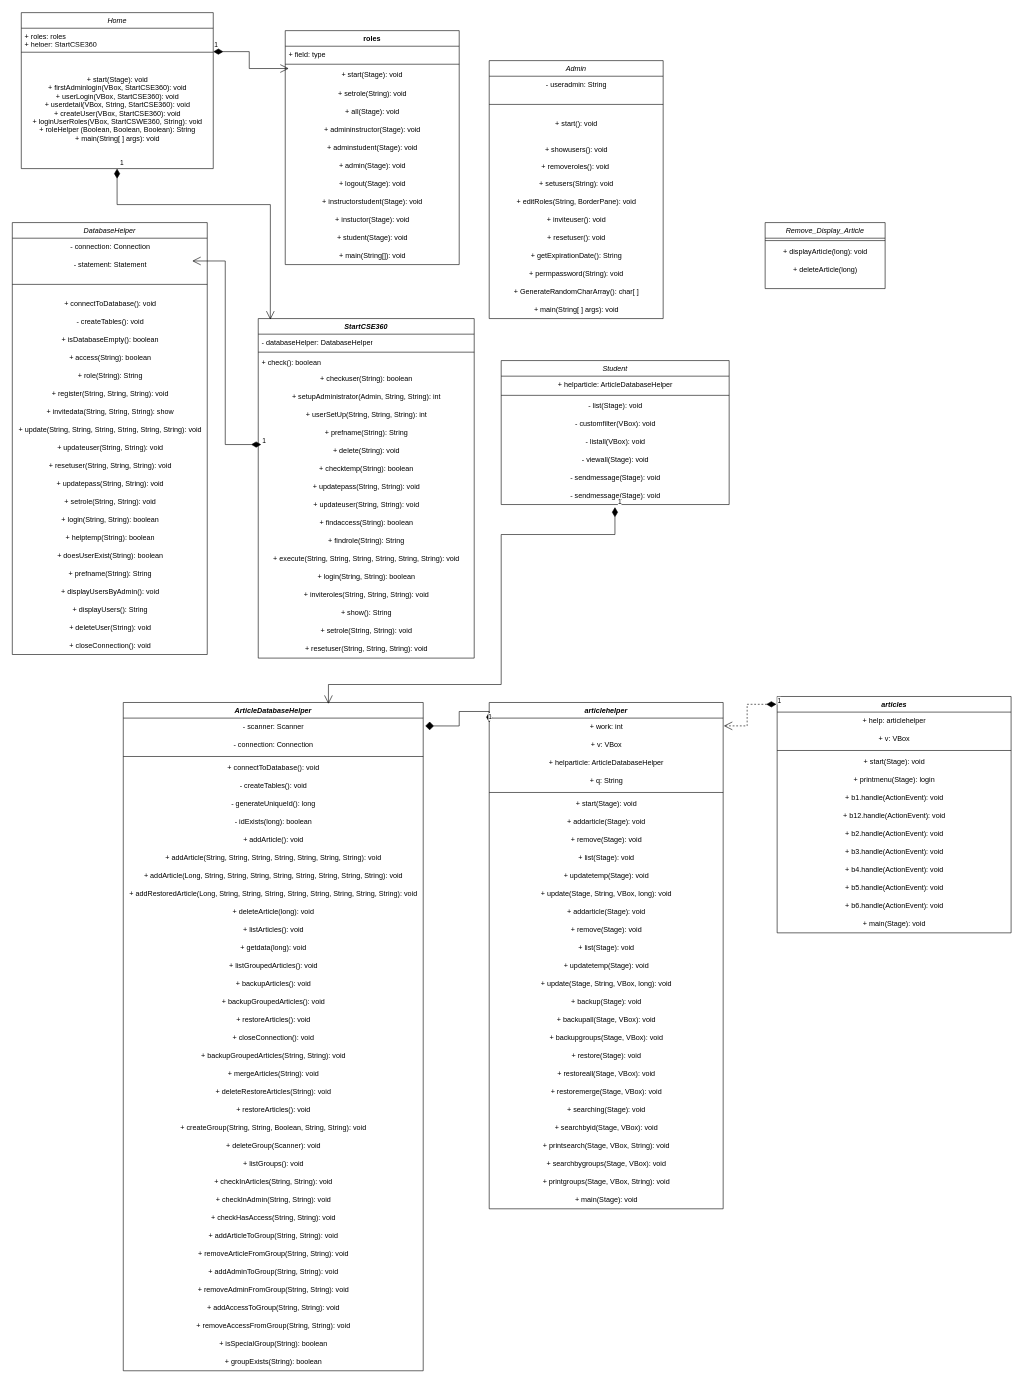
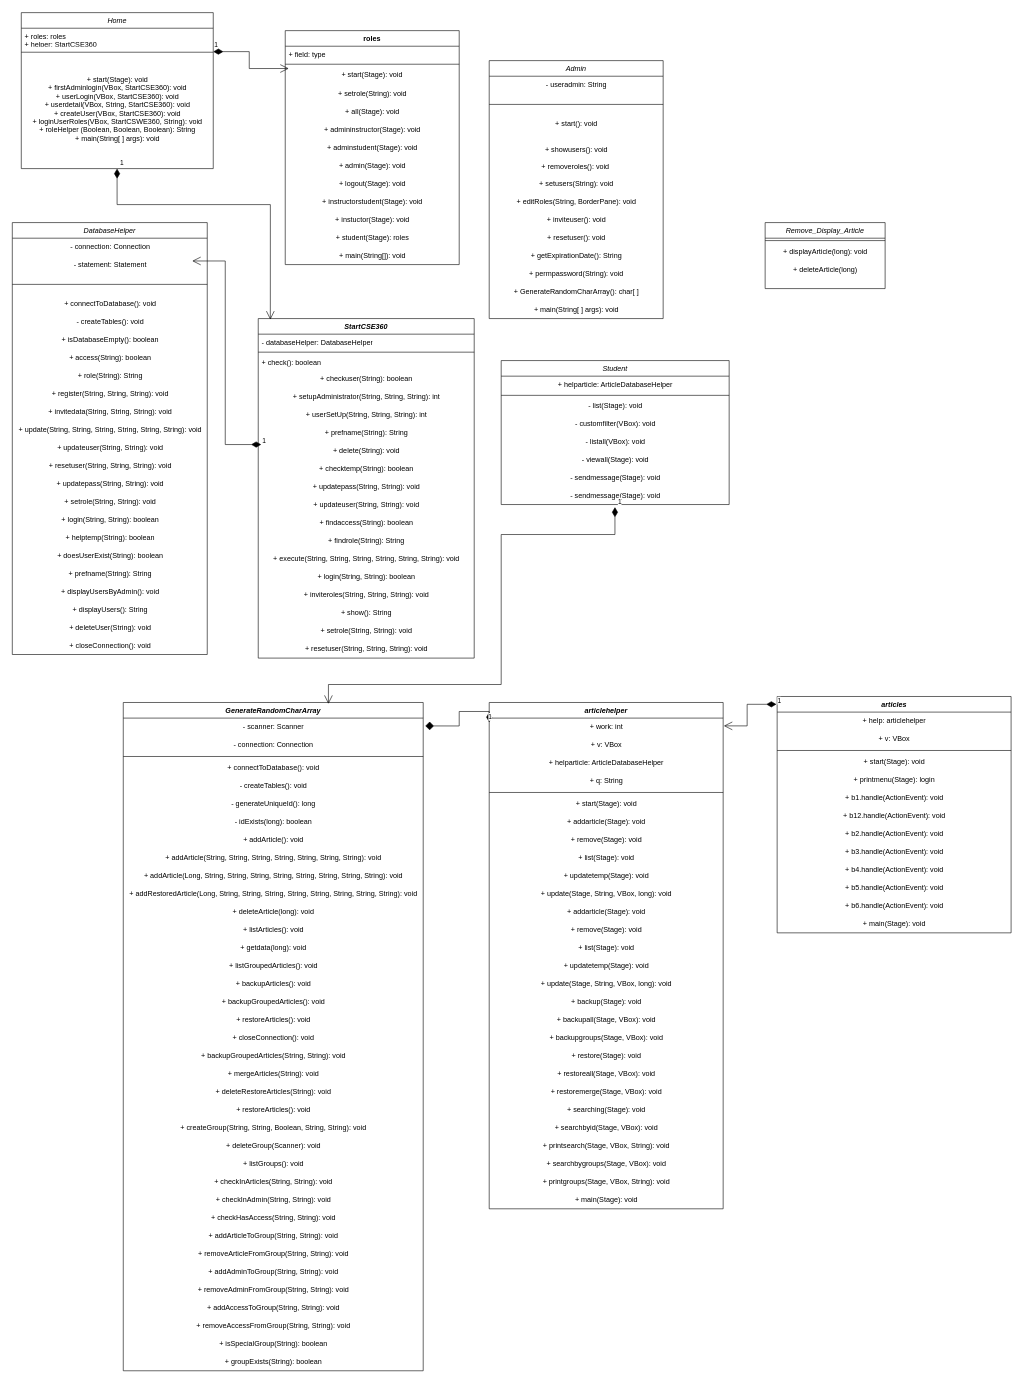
(373, 237) -> (373, 237)
(367, 397) -> (367, 397)
(110, 411) -> (110, 411)
(273, 711) -> (273, 711)
(747, 716) -> (747, 716)
